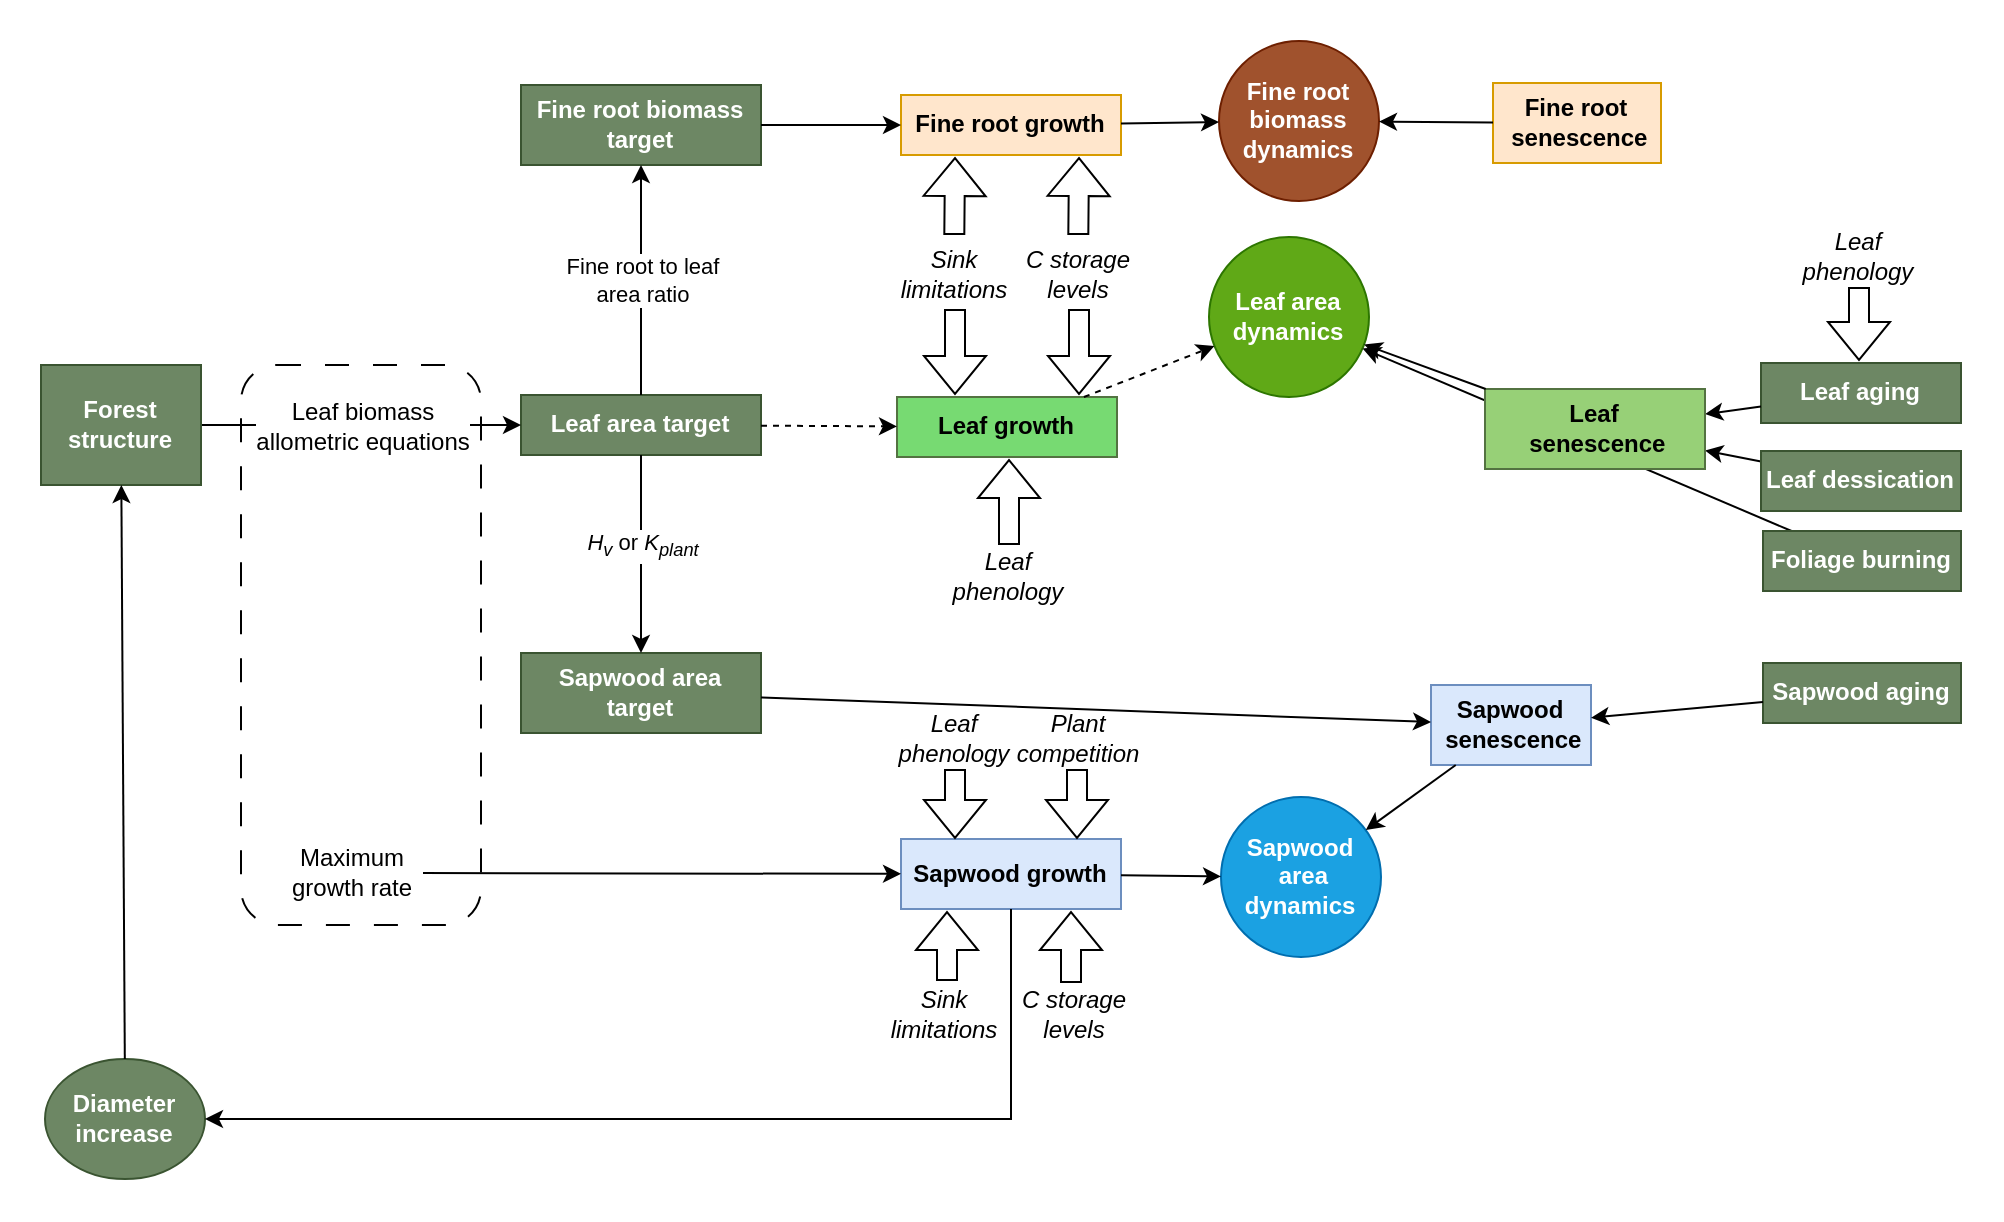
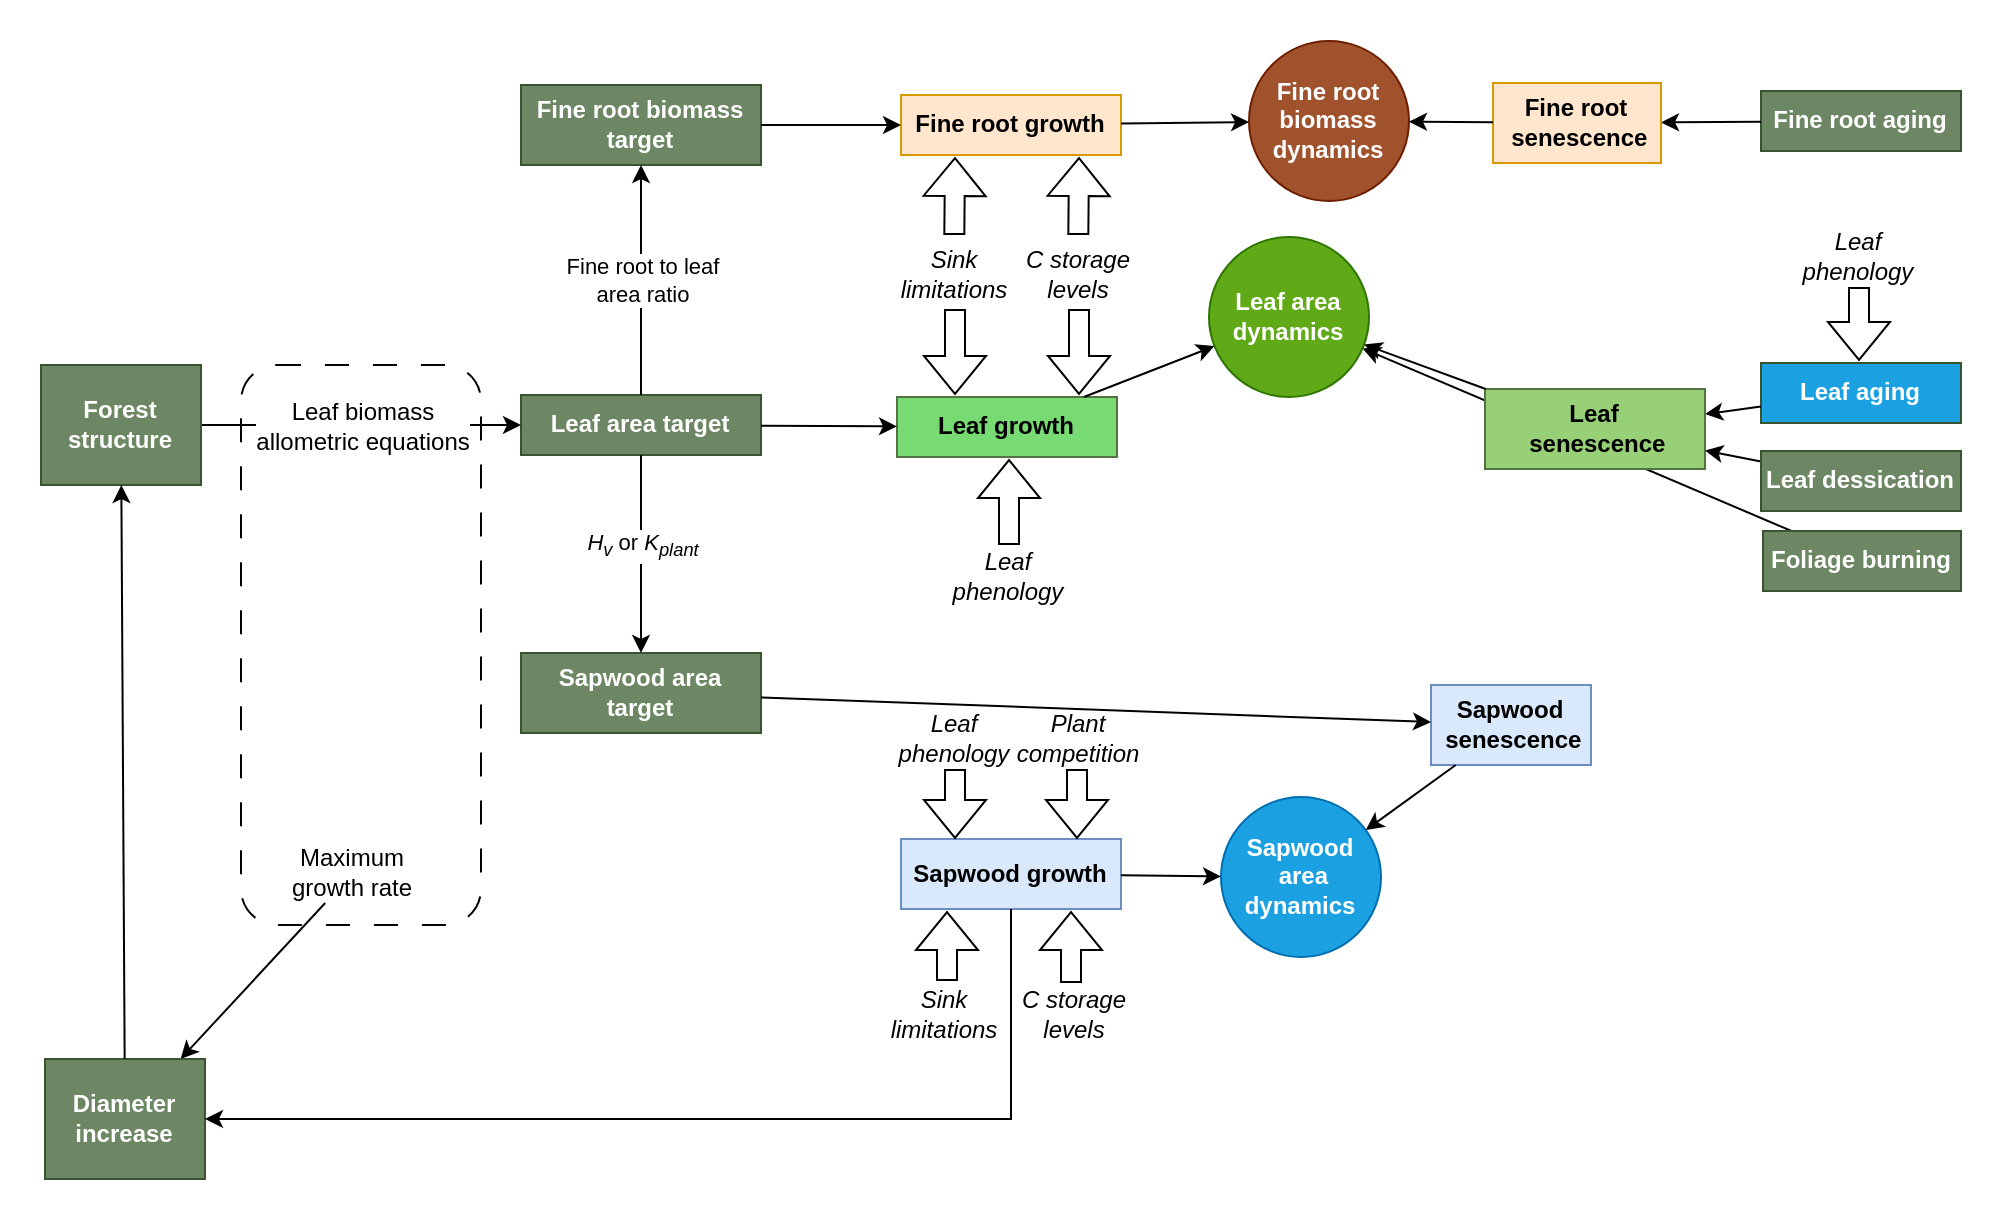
(1299, 121) -> (1329, 121)
none -> (1861, 121)
none -> (1718, 122)
(1141, 375) -> (1141, 375)
(1861, 393) -> (1861, 393)
(822, 426) -> (822, 426)
(1862, 693) -> none
(1684, 709) -> none
(655, 873) -> (258, 976)
(125, 1119) -> (125, 1119)
